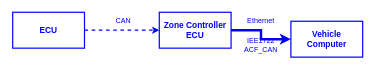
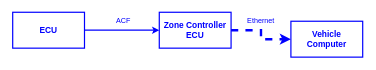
(123, 21) -> (123, 21)
(120, 30) -> (120, 30)
(261, 31) -> (261, 31)
(261, 45) -> none
